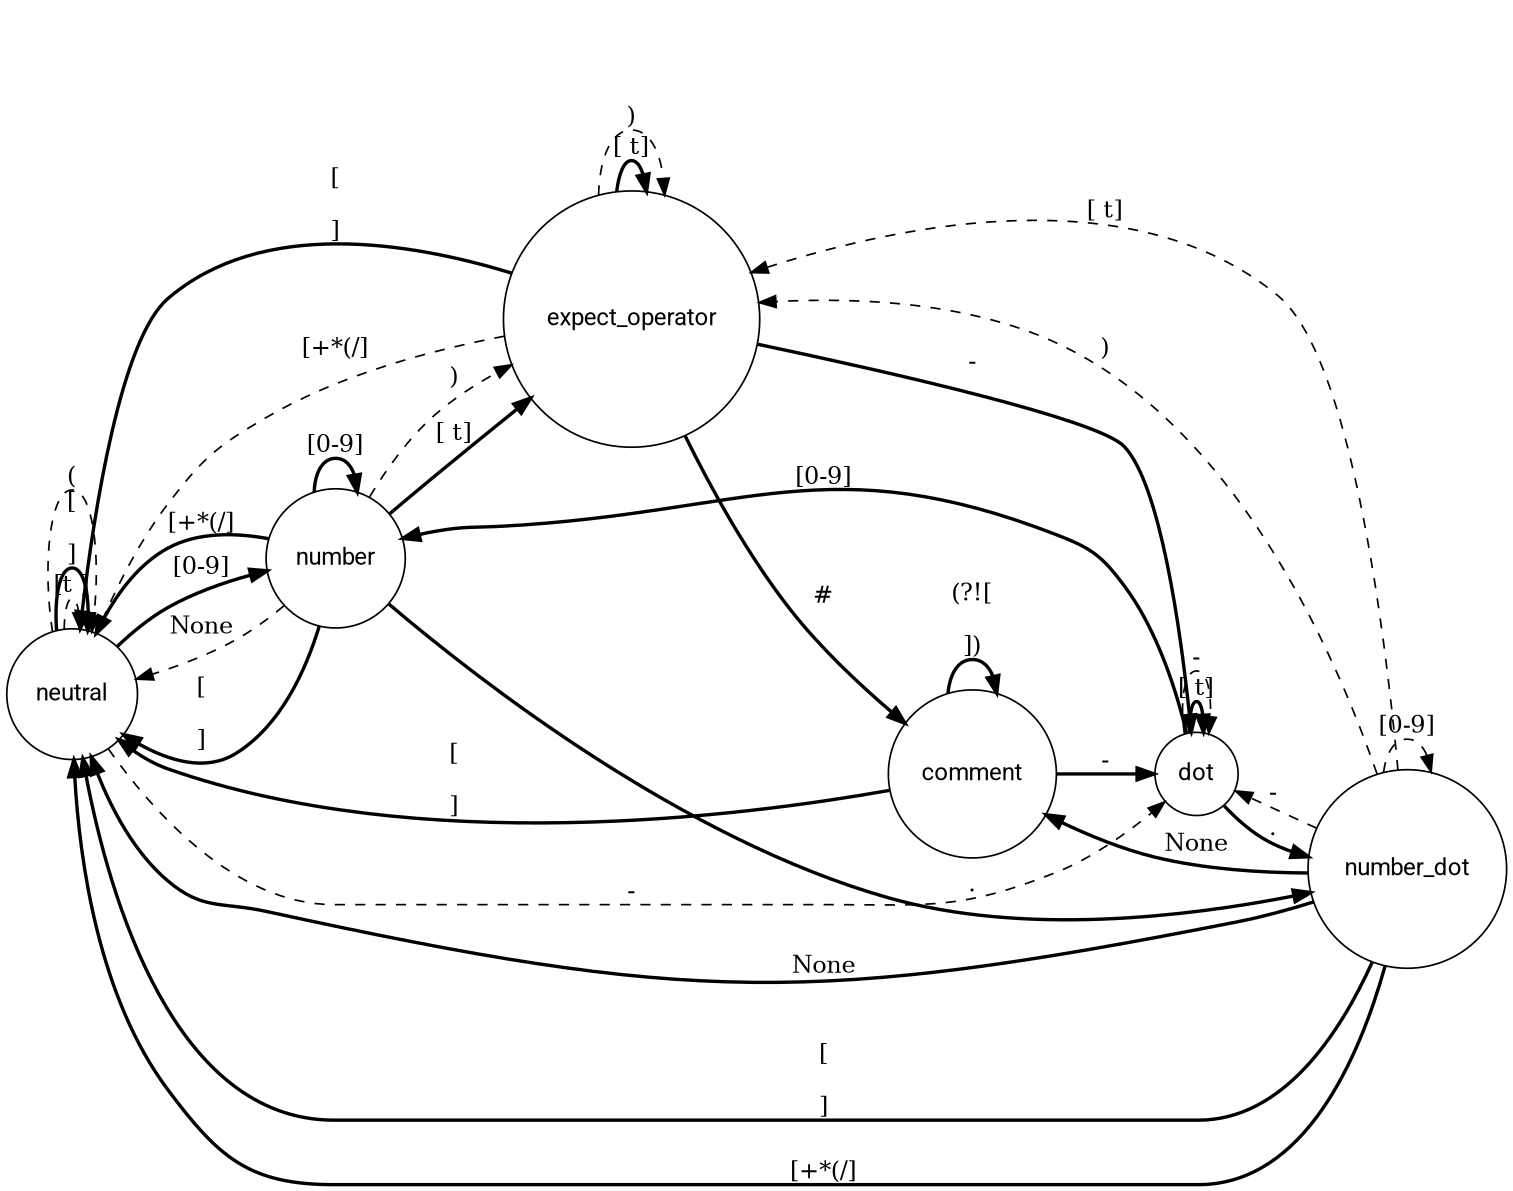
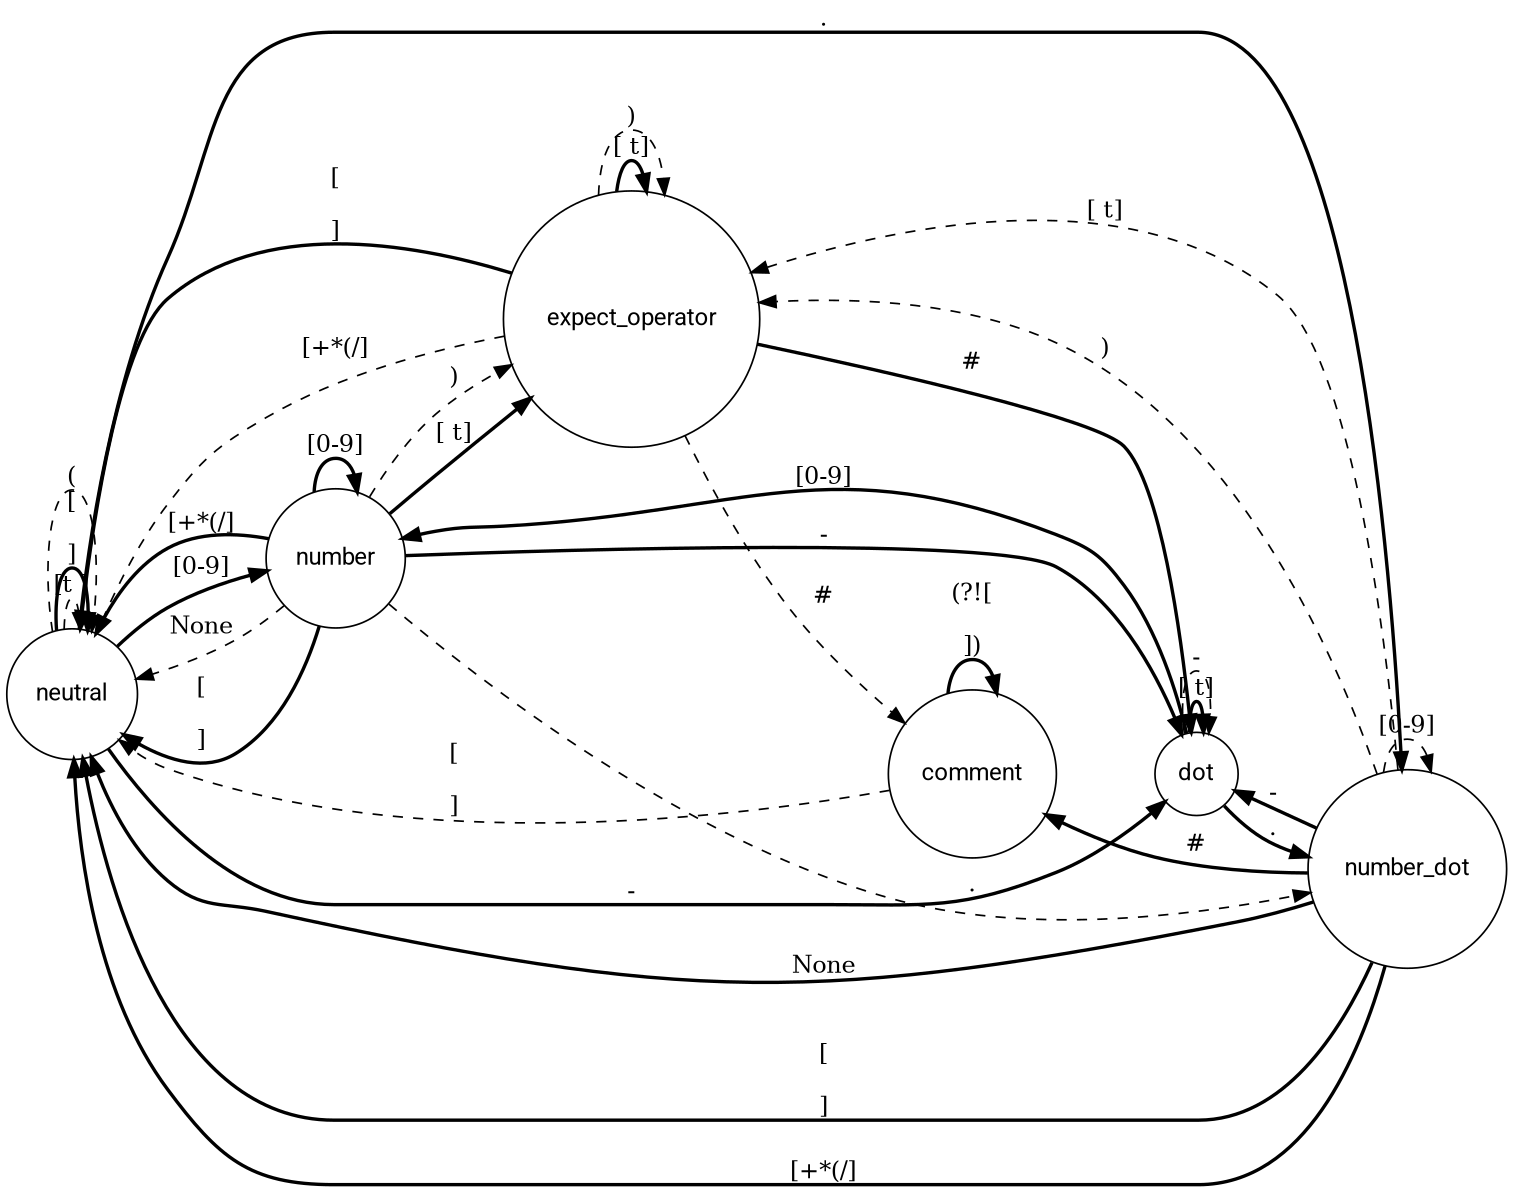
none -> (812, 32)
(972, 362) -> (972, 362)
(773, 586) -> (773, 586)
(1097, 774) -> (830, 548)
(1284, 813) -> (1284, 813)
(507, 822) -> (507, 822)
(1197, 844) -> (1197, 844)
(806, 869) -> (806, 869)
(612, 905) -> (612, 905)
